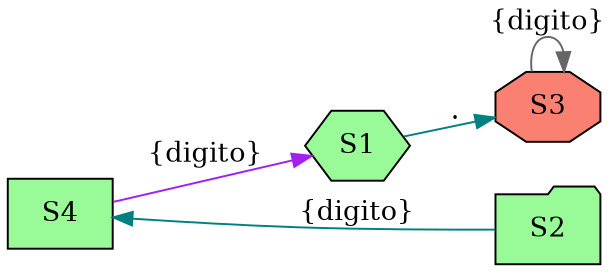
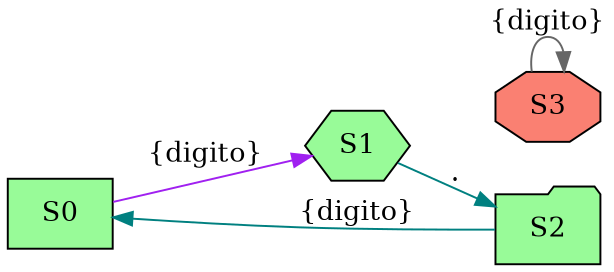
(439, 129) -> (438, 181)
(60, 214) -> (60, 214)
